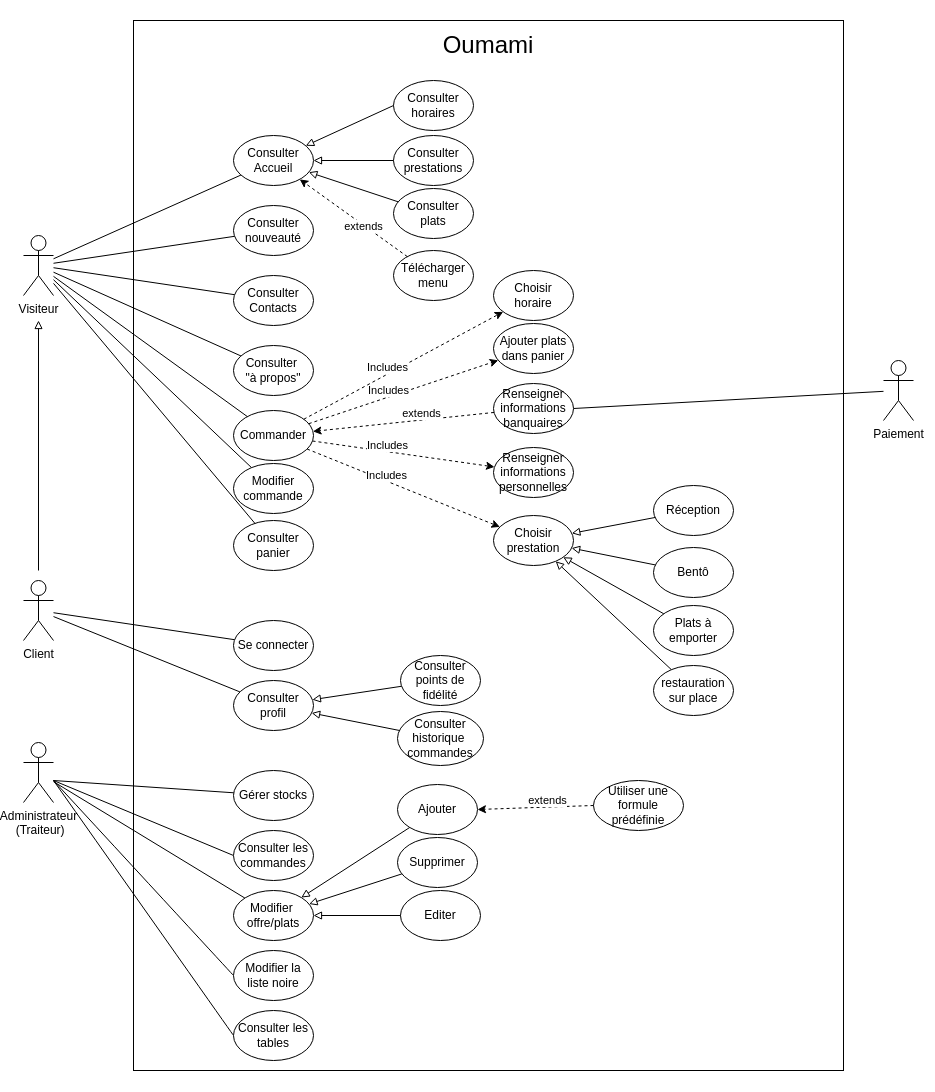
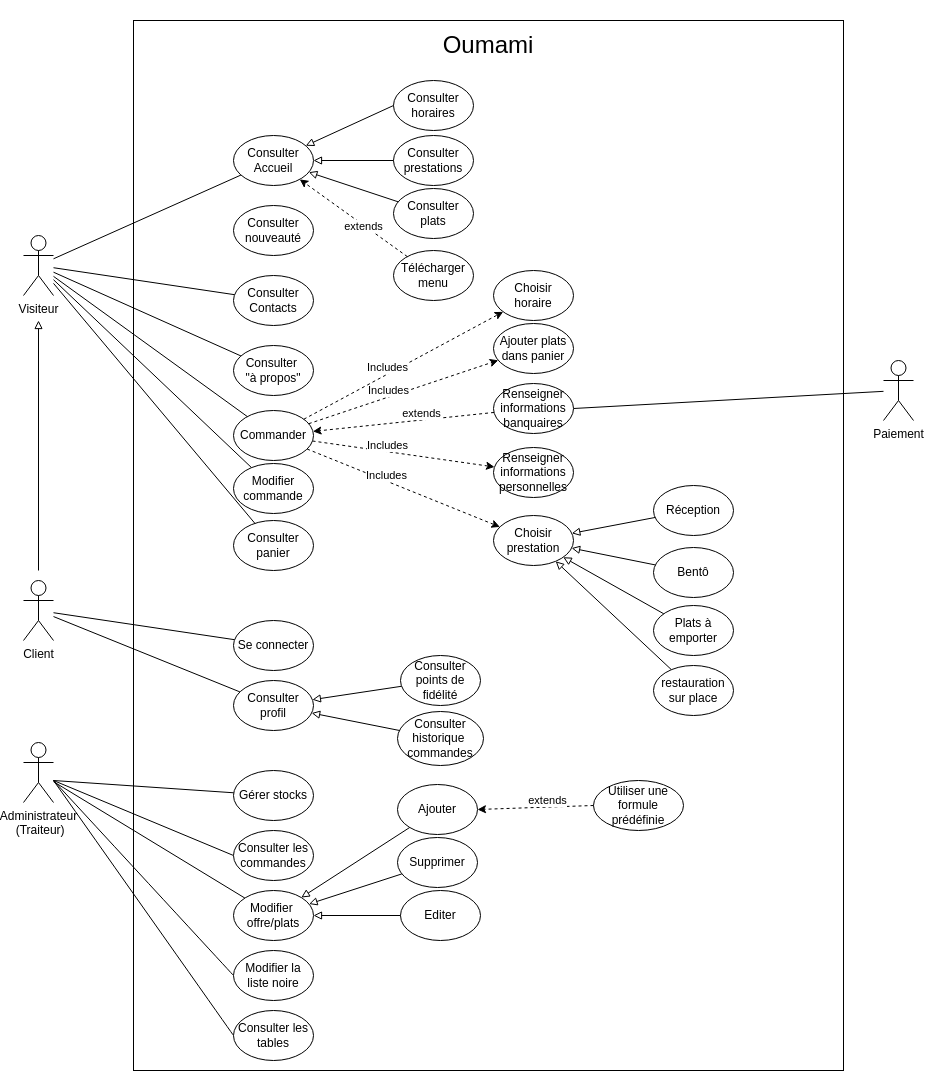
(144, 250) -> none
